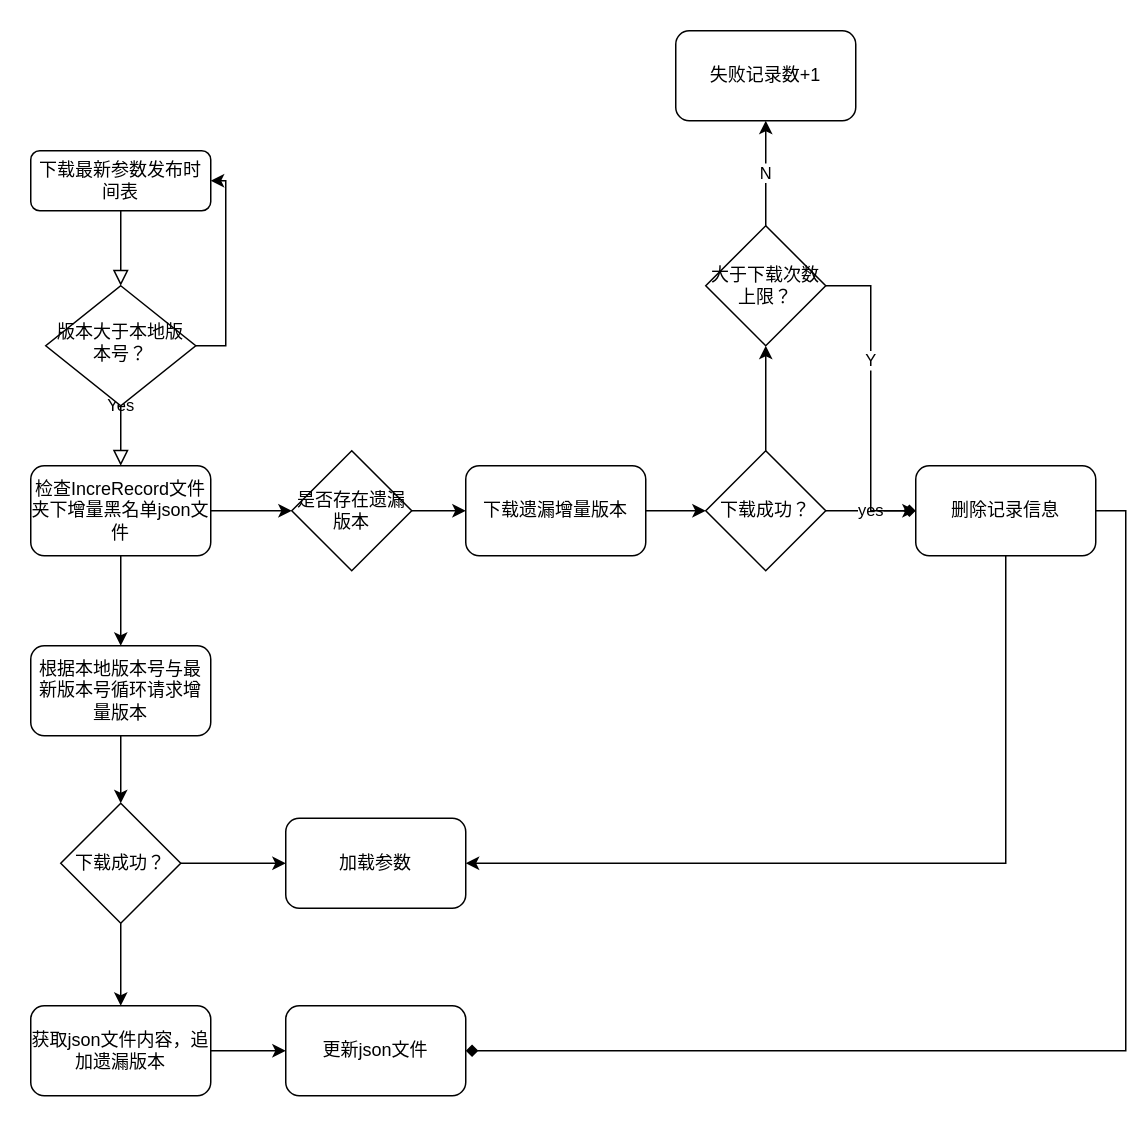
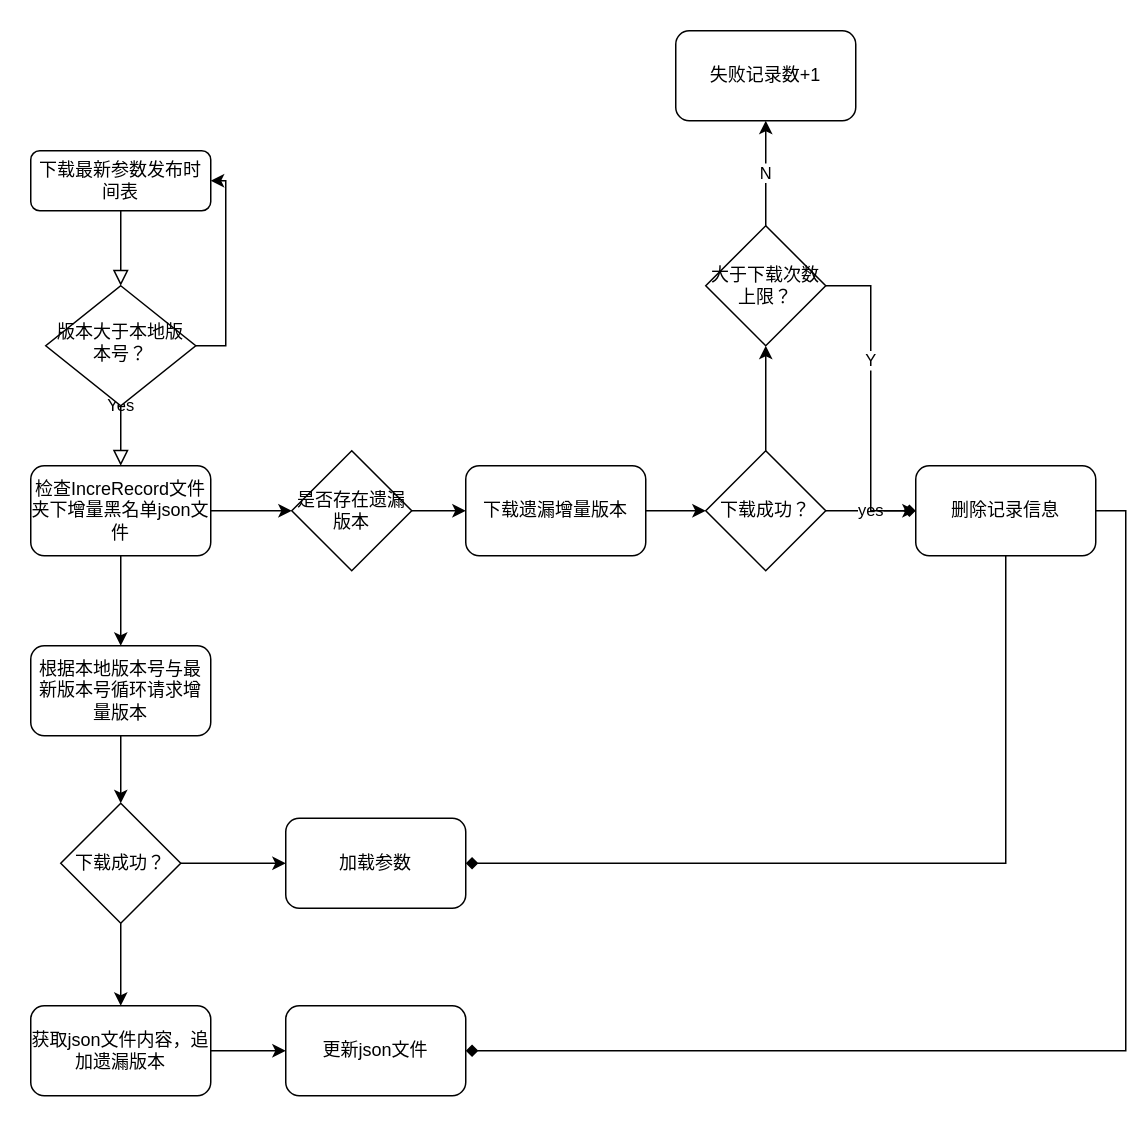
(477, 863) -> (478, 863)
